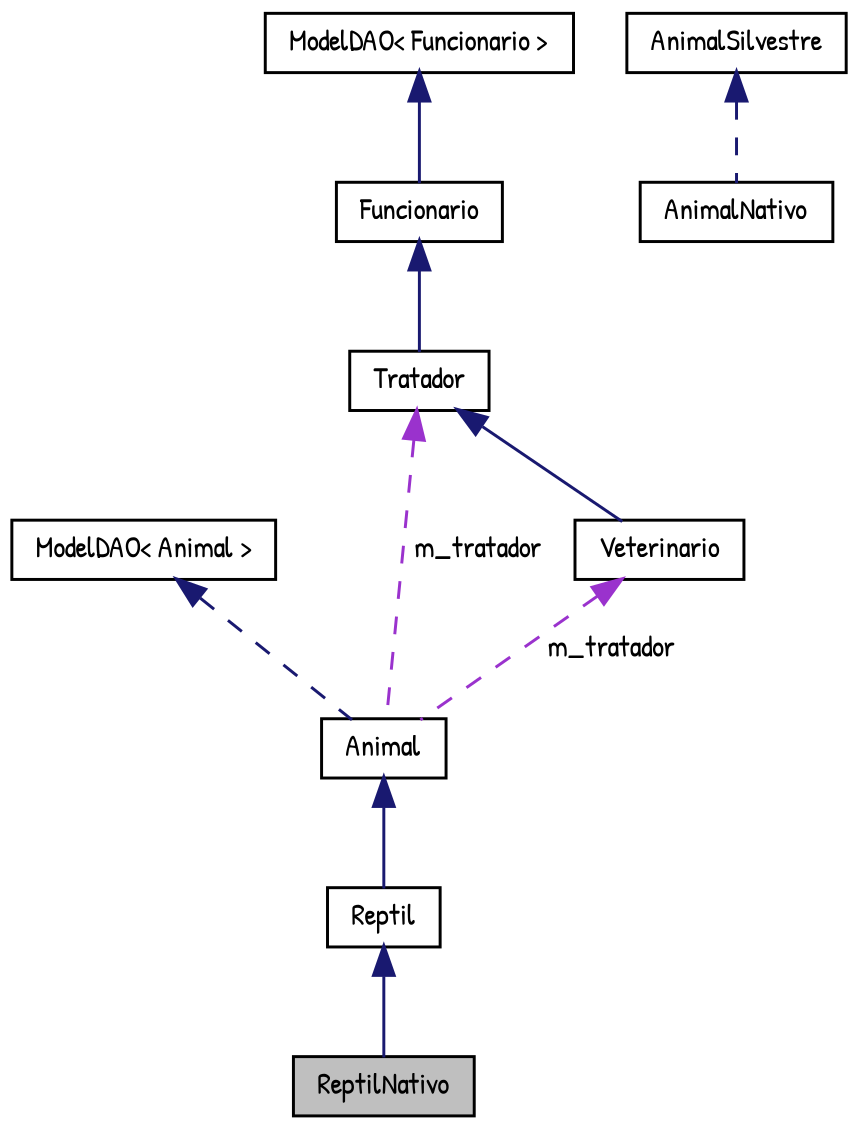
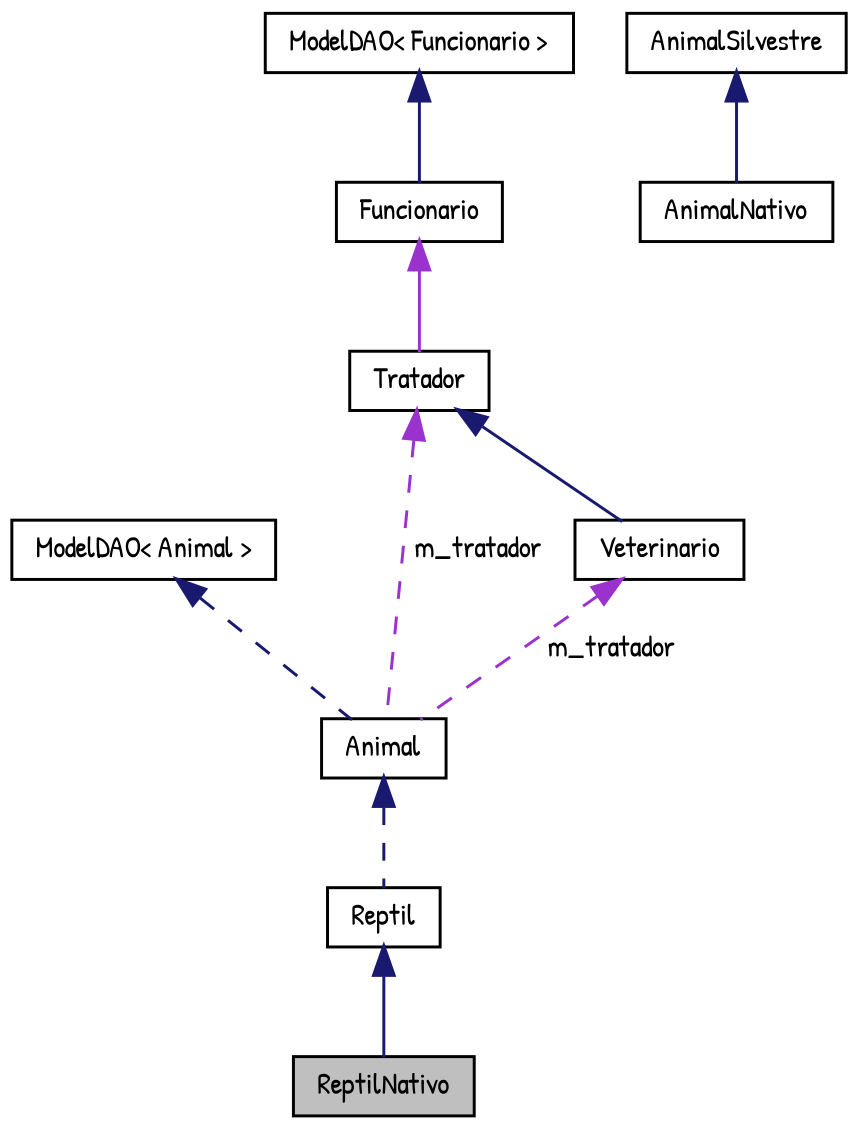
(737, 143) -> (737, 143)
(419, 311) -> (419, 311)
(384, 848) -> (384, 848)
